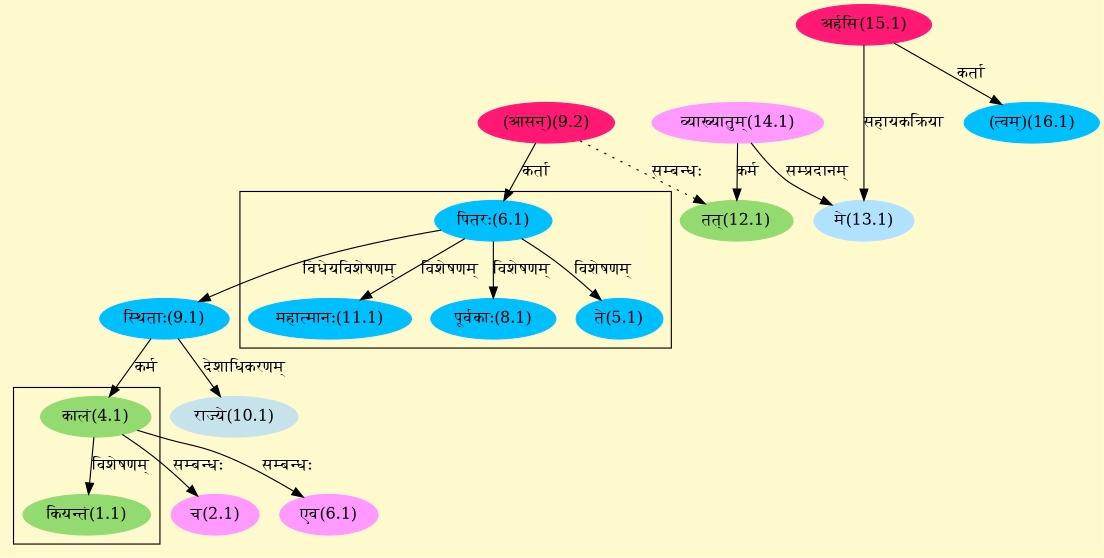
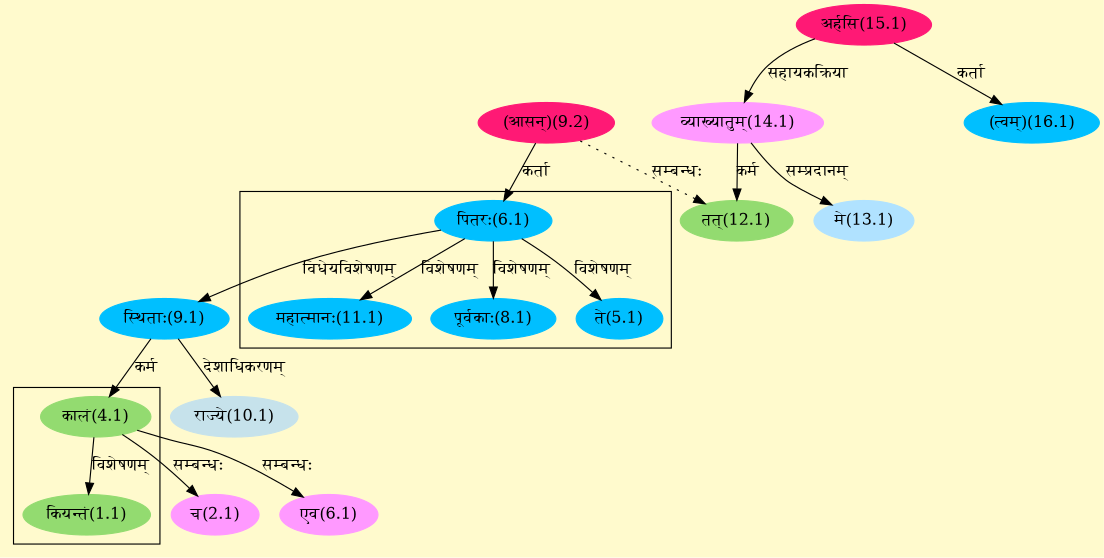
(864, 117) -> (776, 59)
